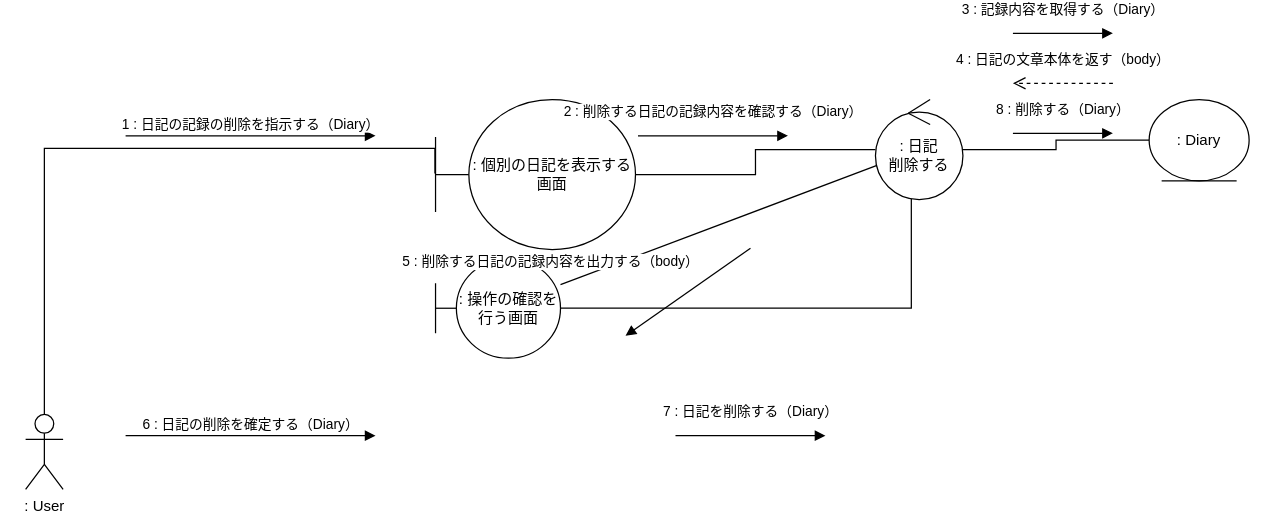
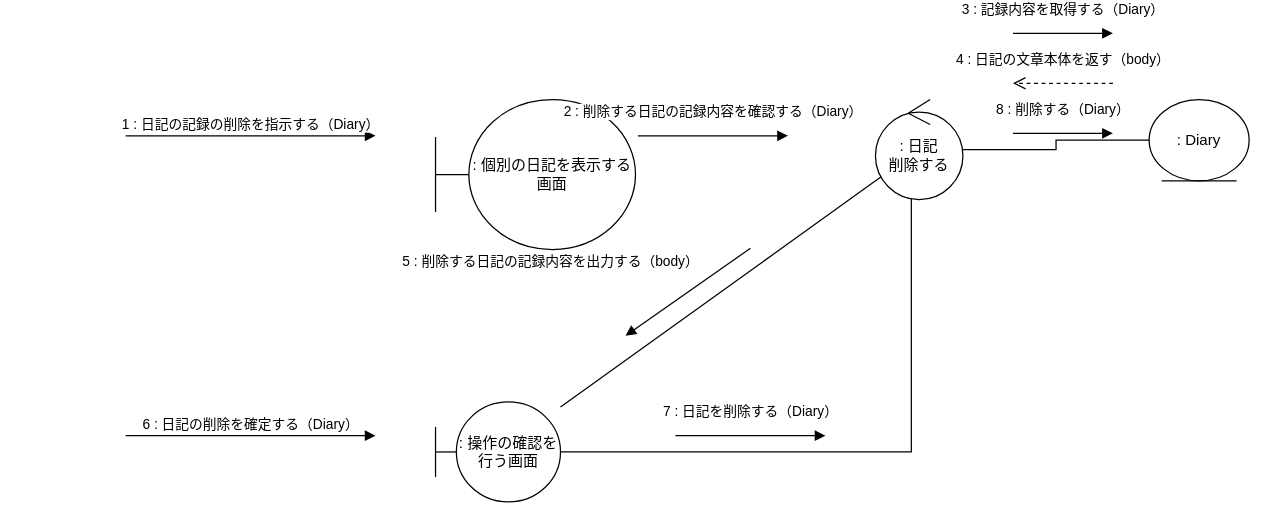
(105, 148) -> none
(756, 162) -> none
(498, 308) -> (498, 452)
(44, 452) -> none
